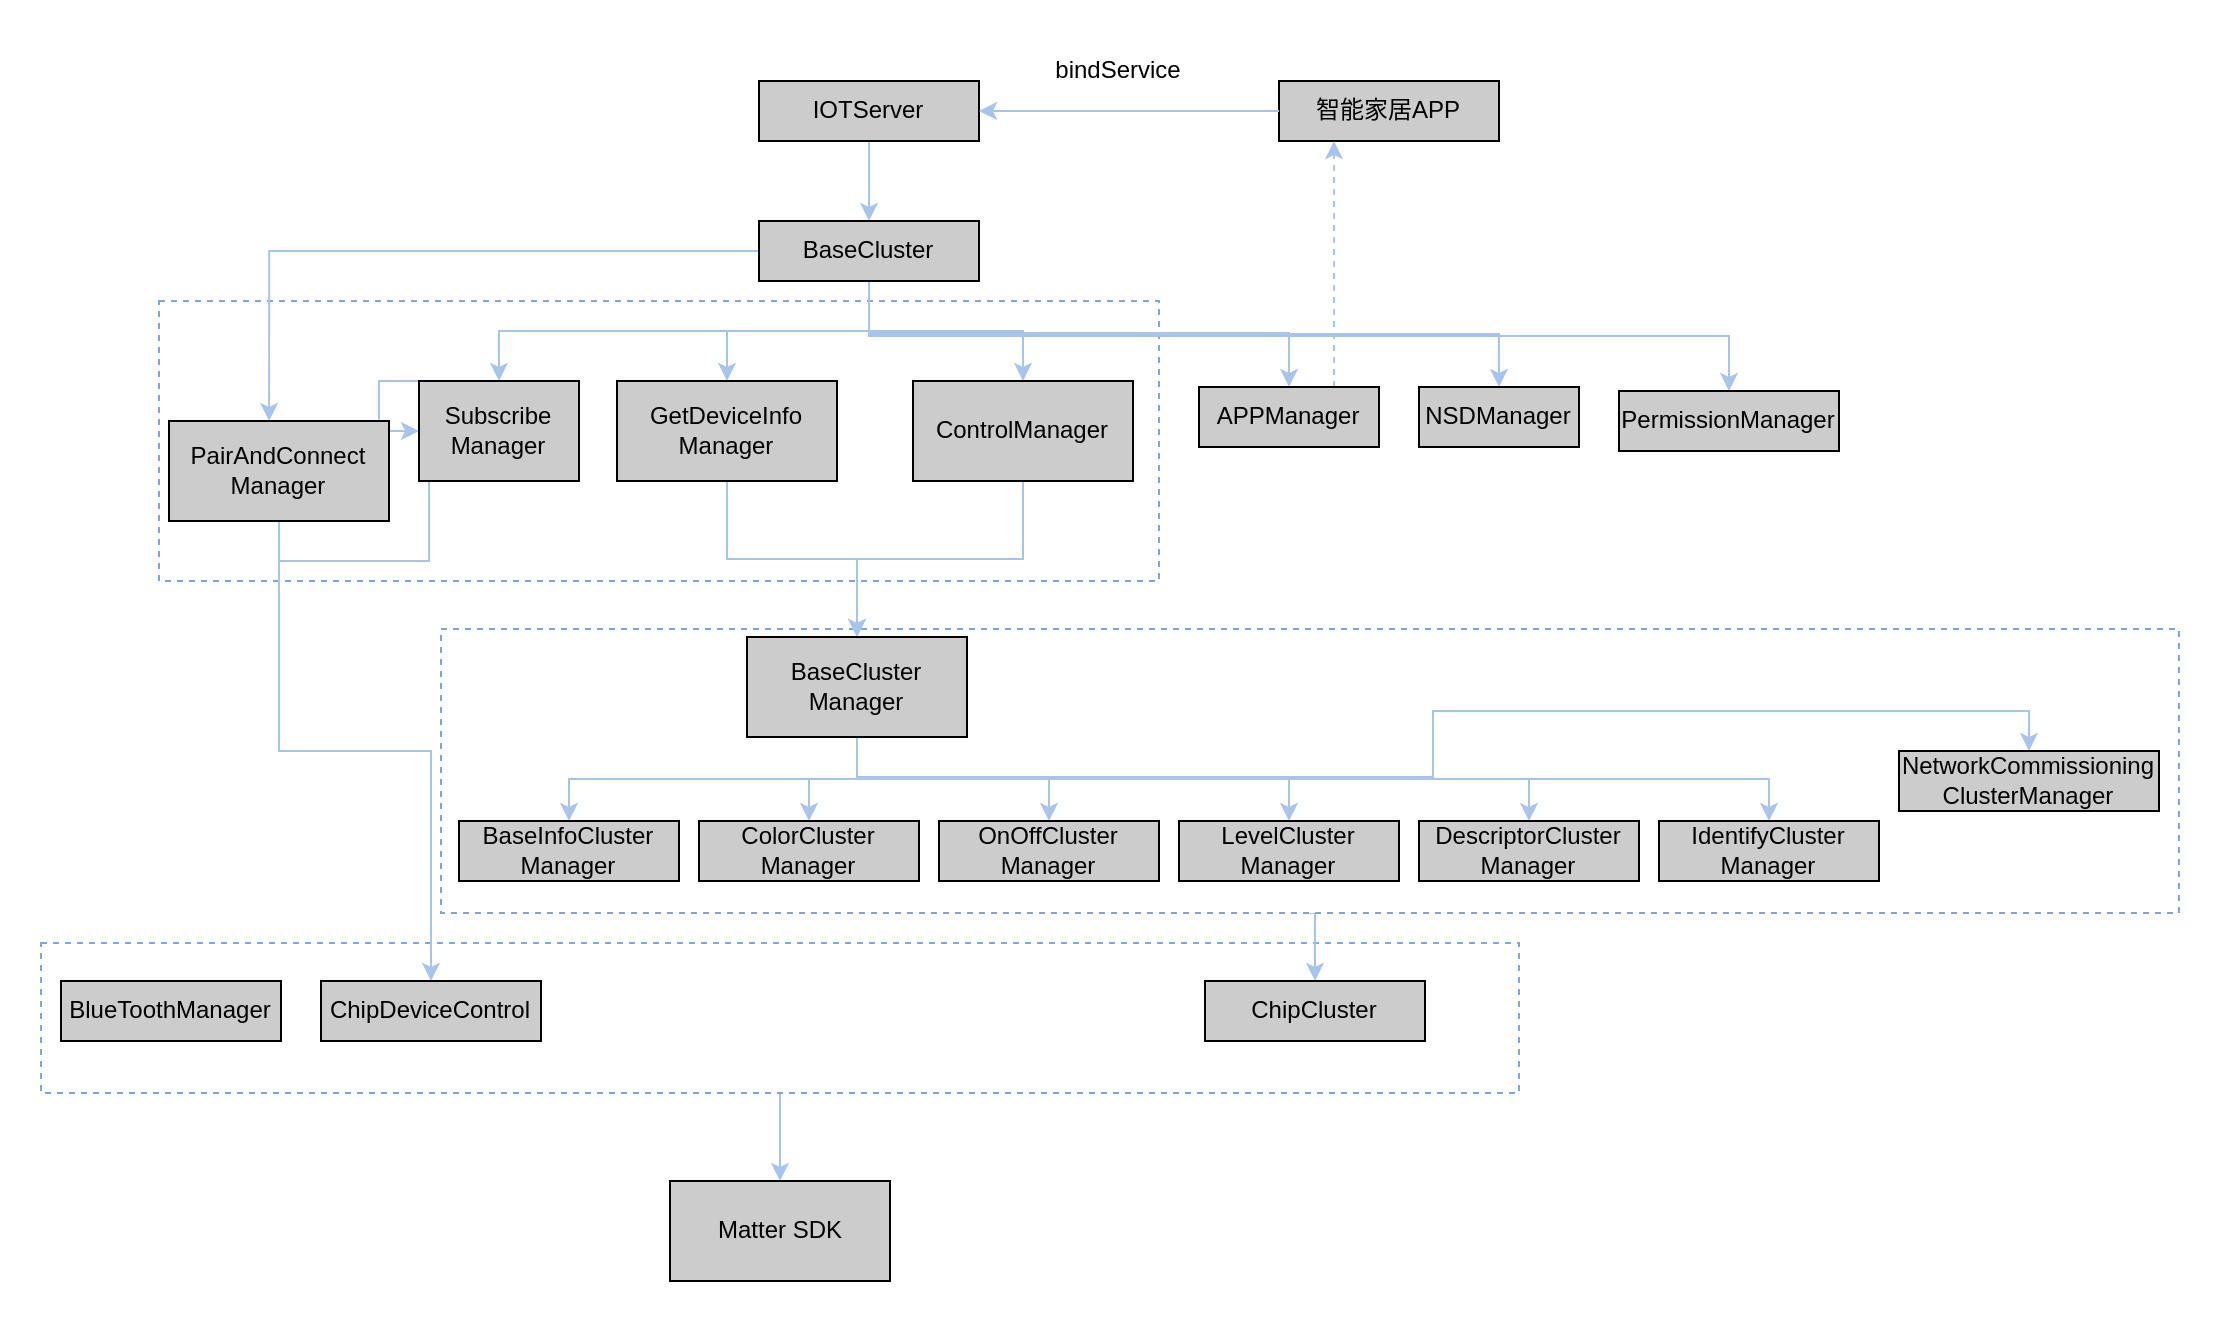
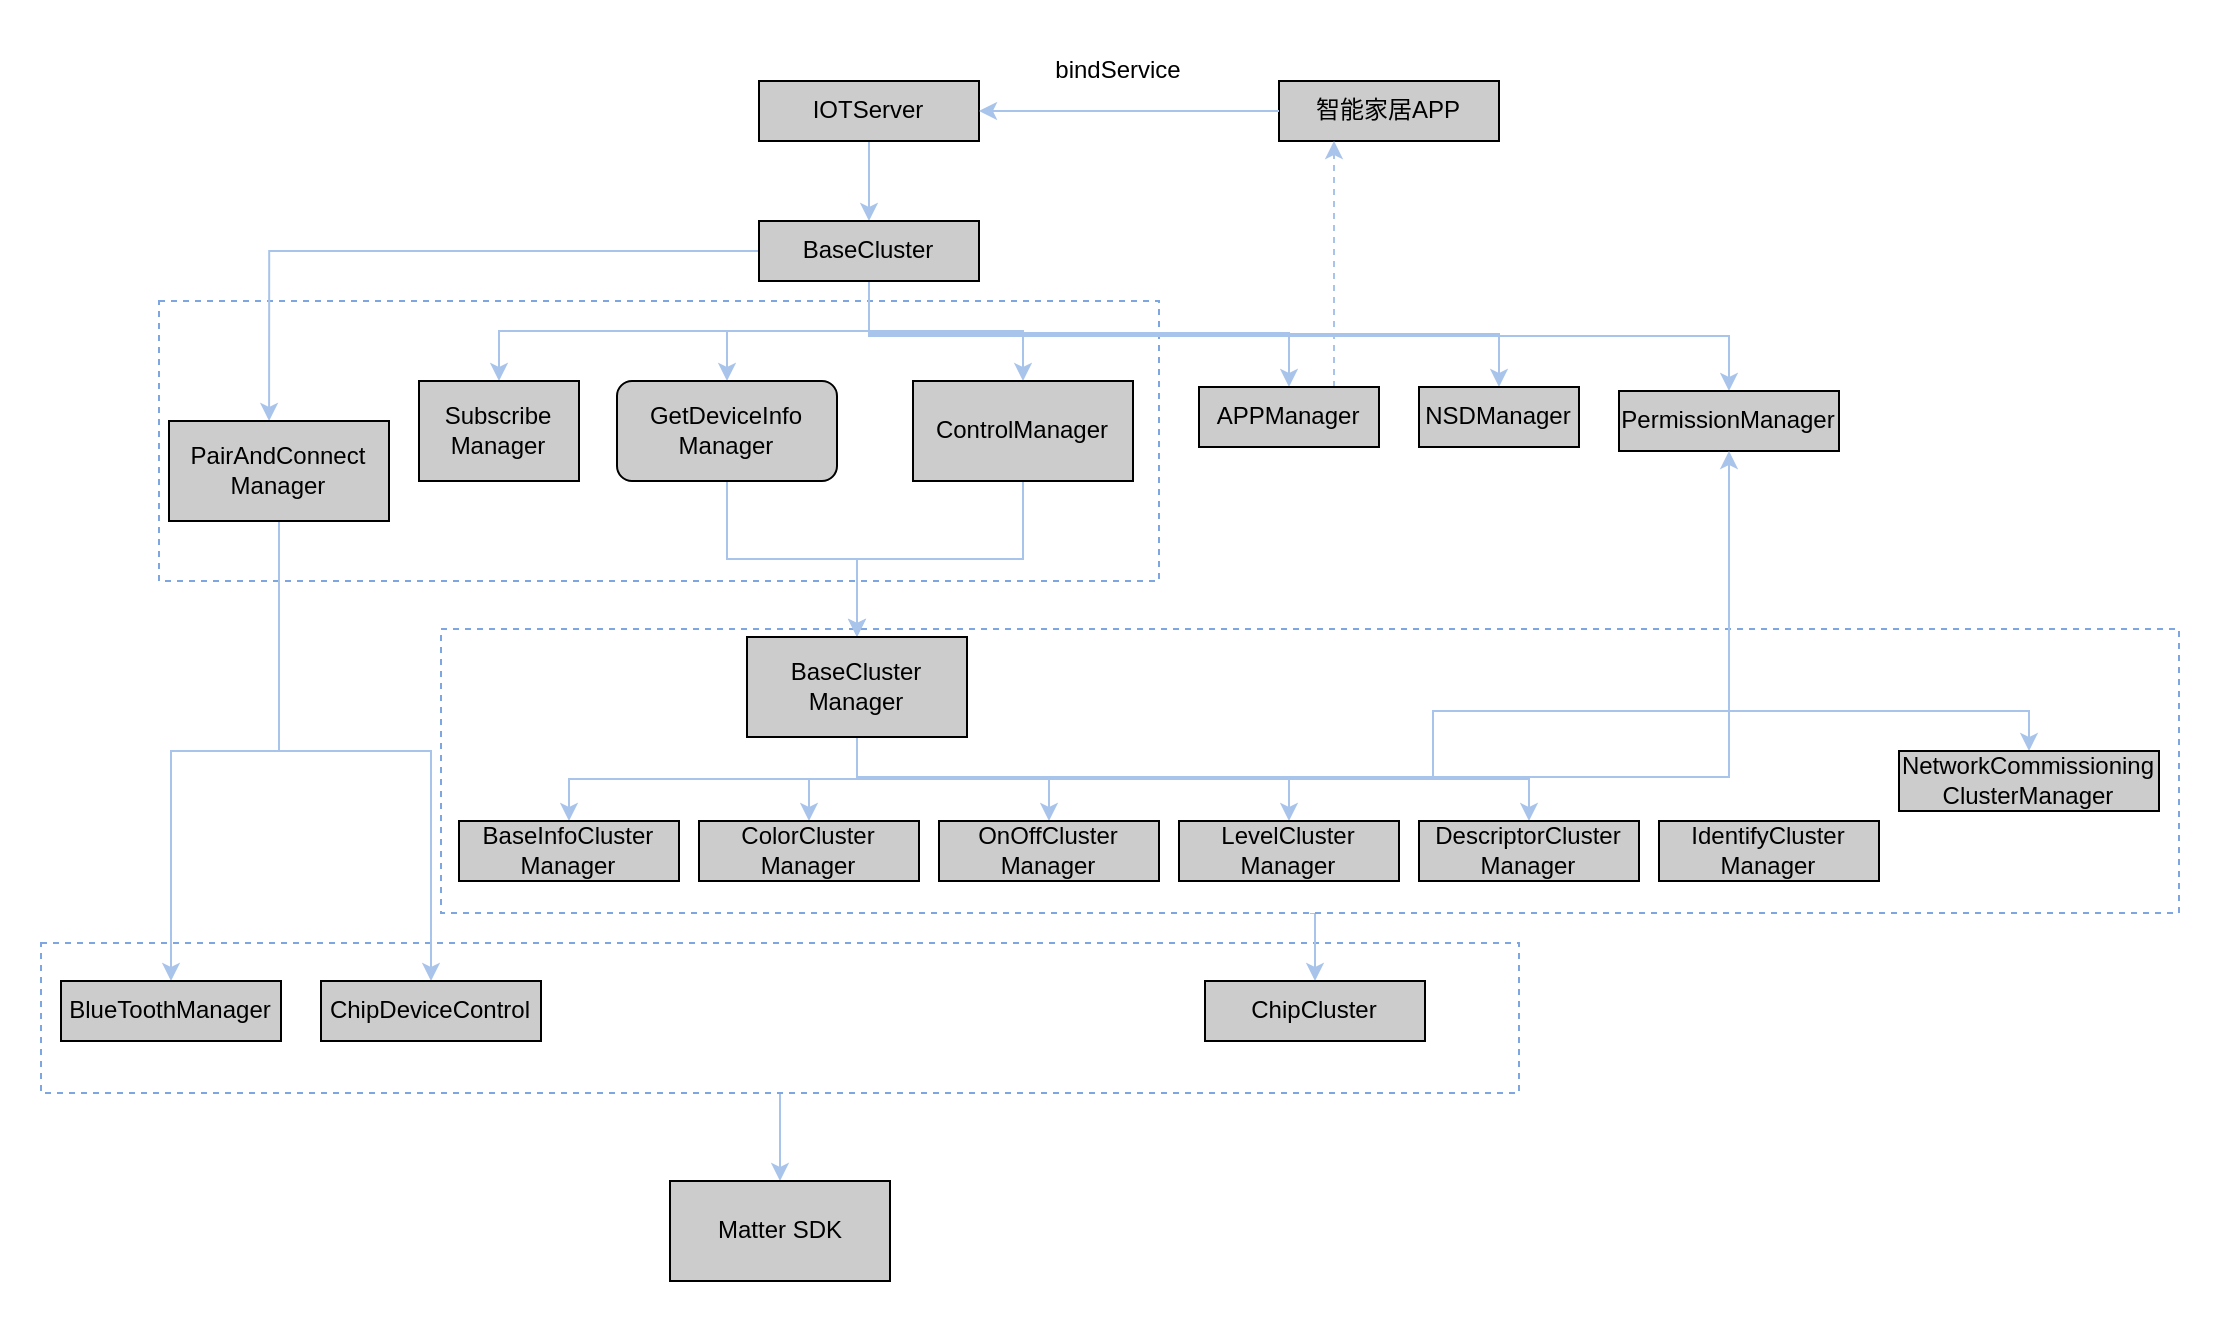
(727, 431) -> (727, 431)
(396, 561) -> (171, 807)
(1665, 779) -> (1729, 720)
